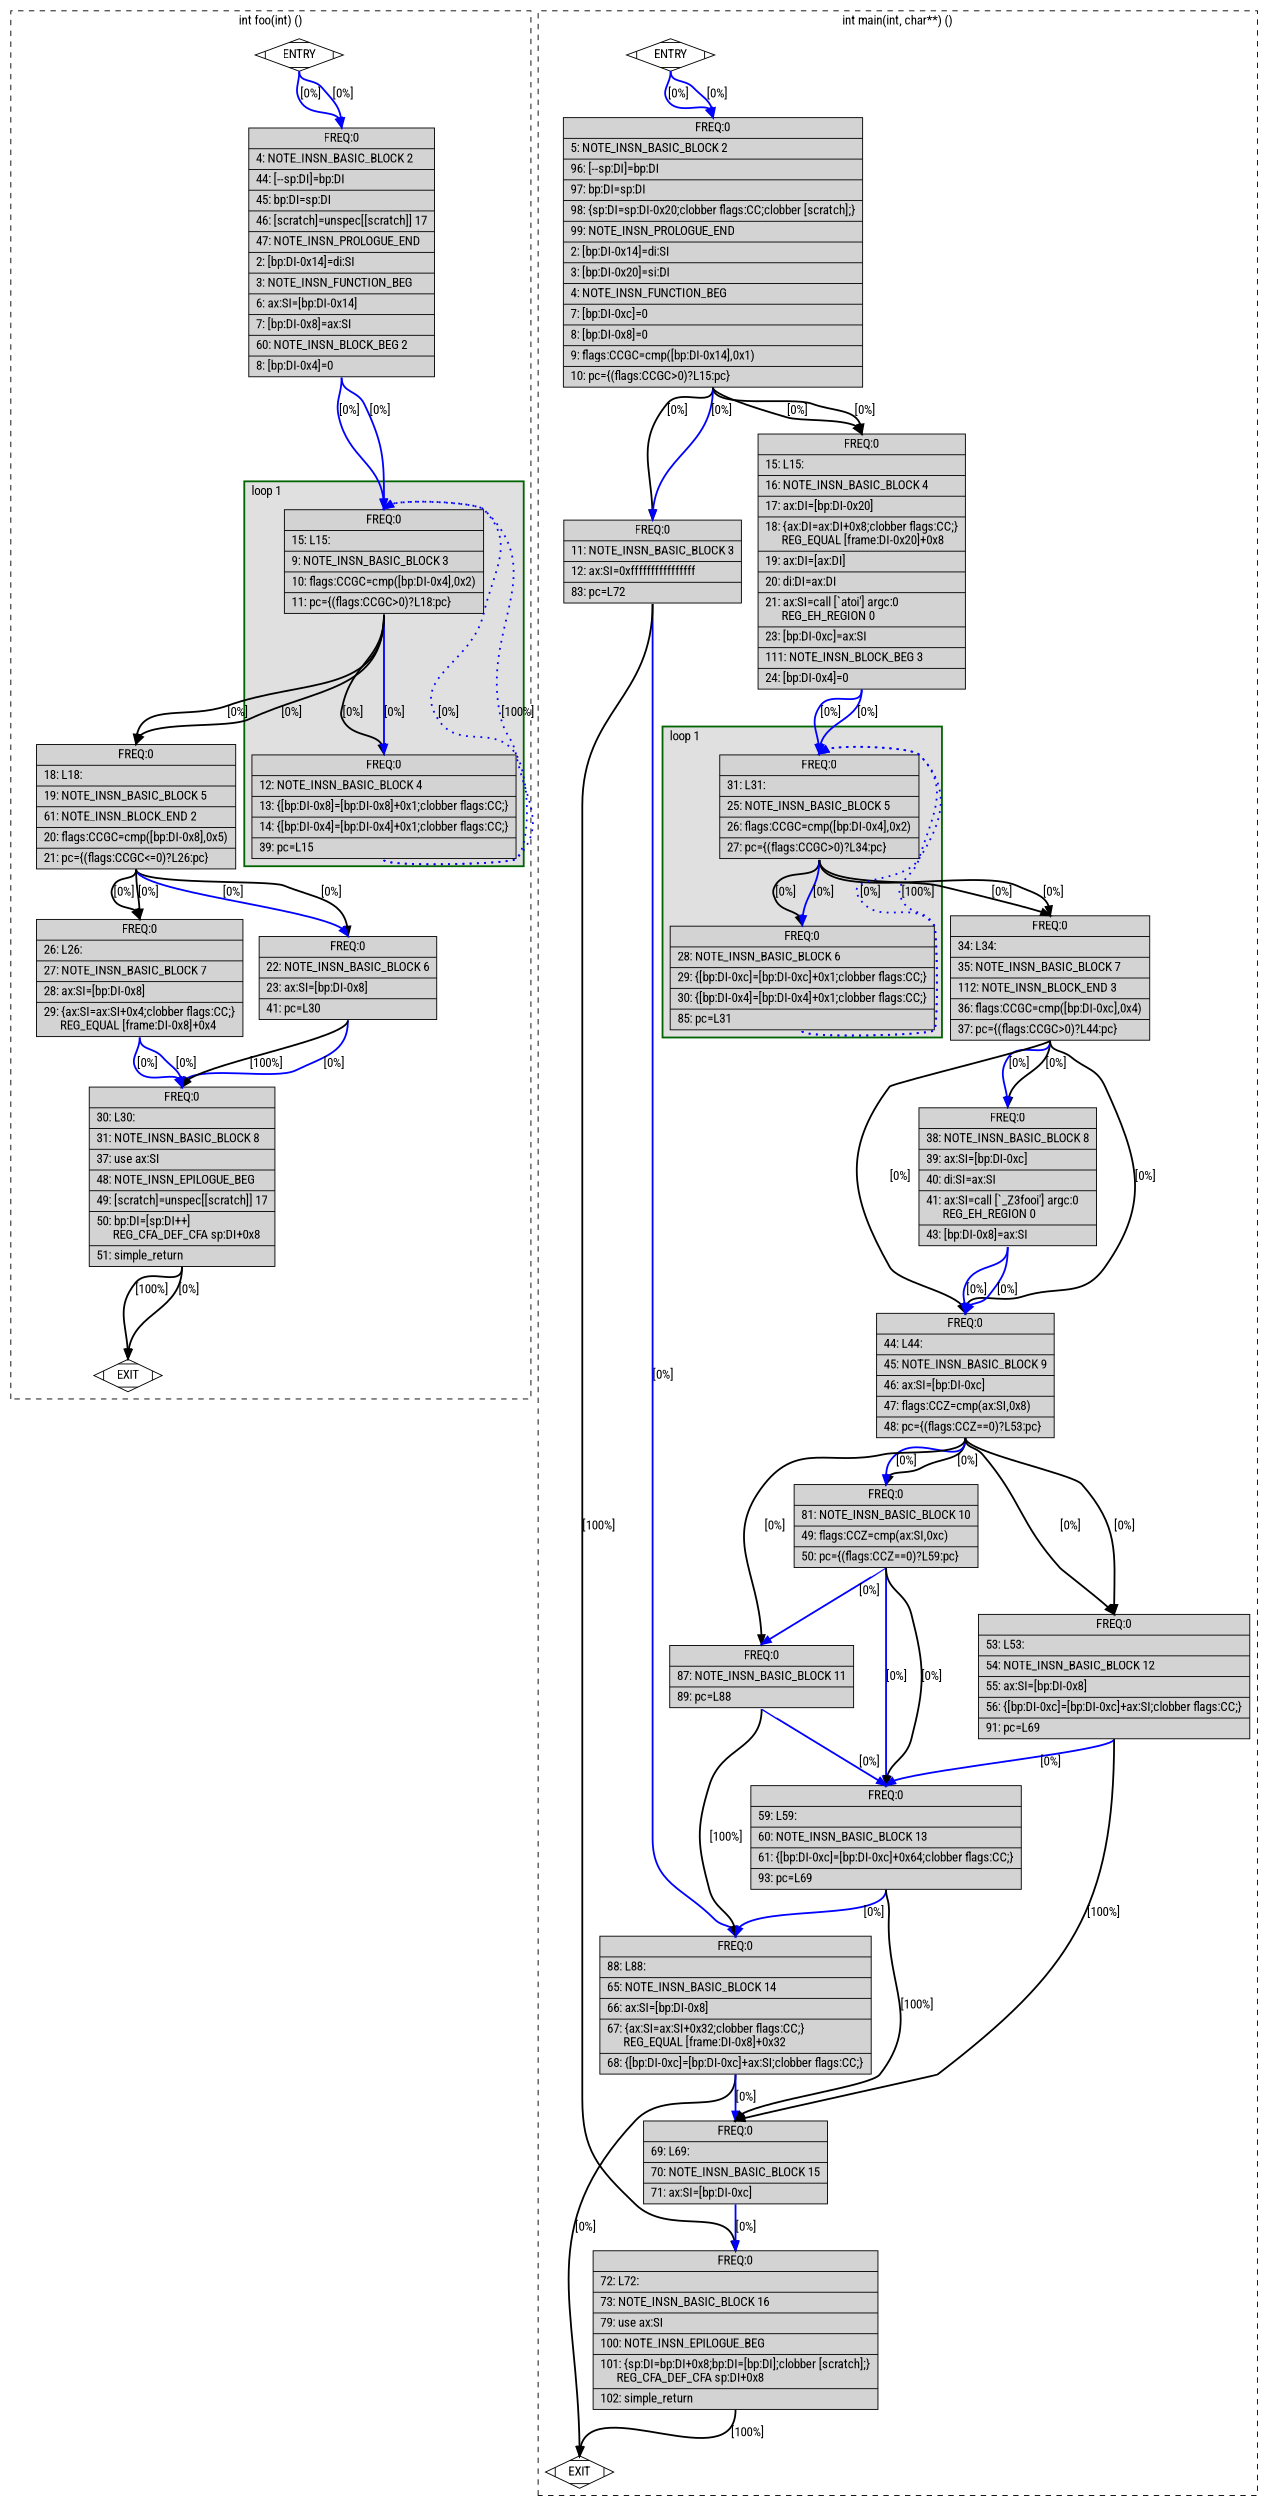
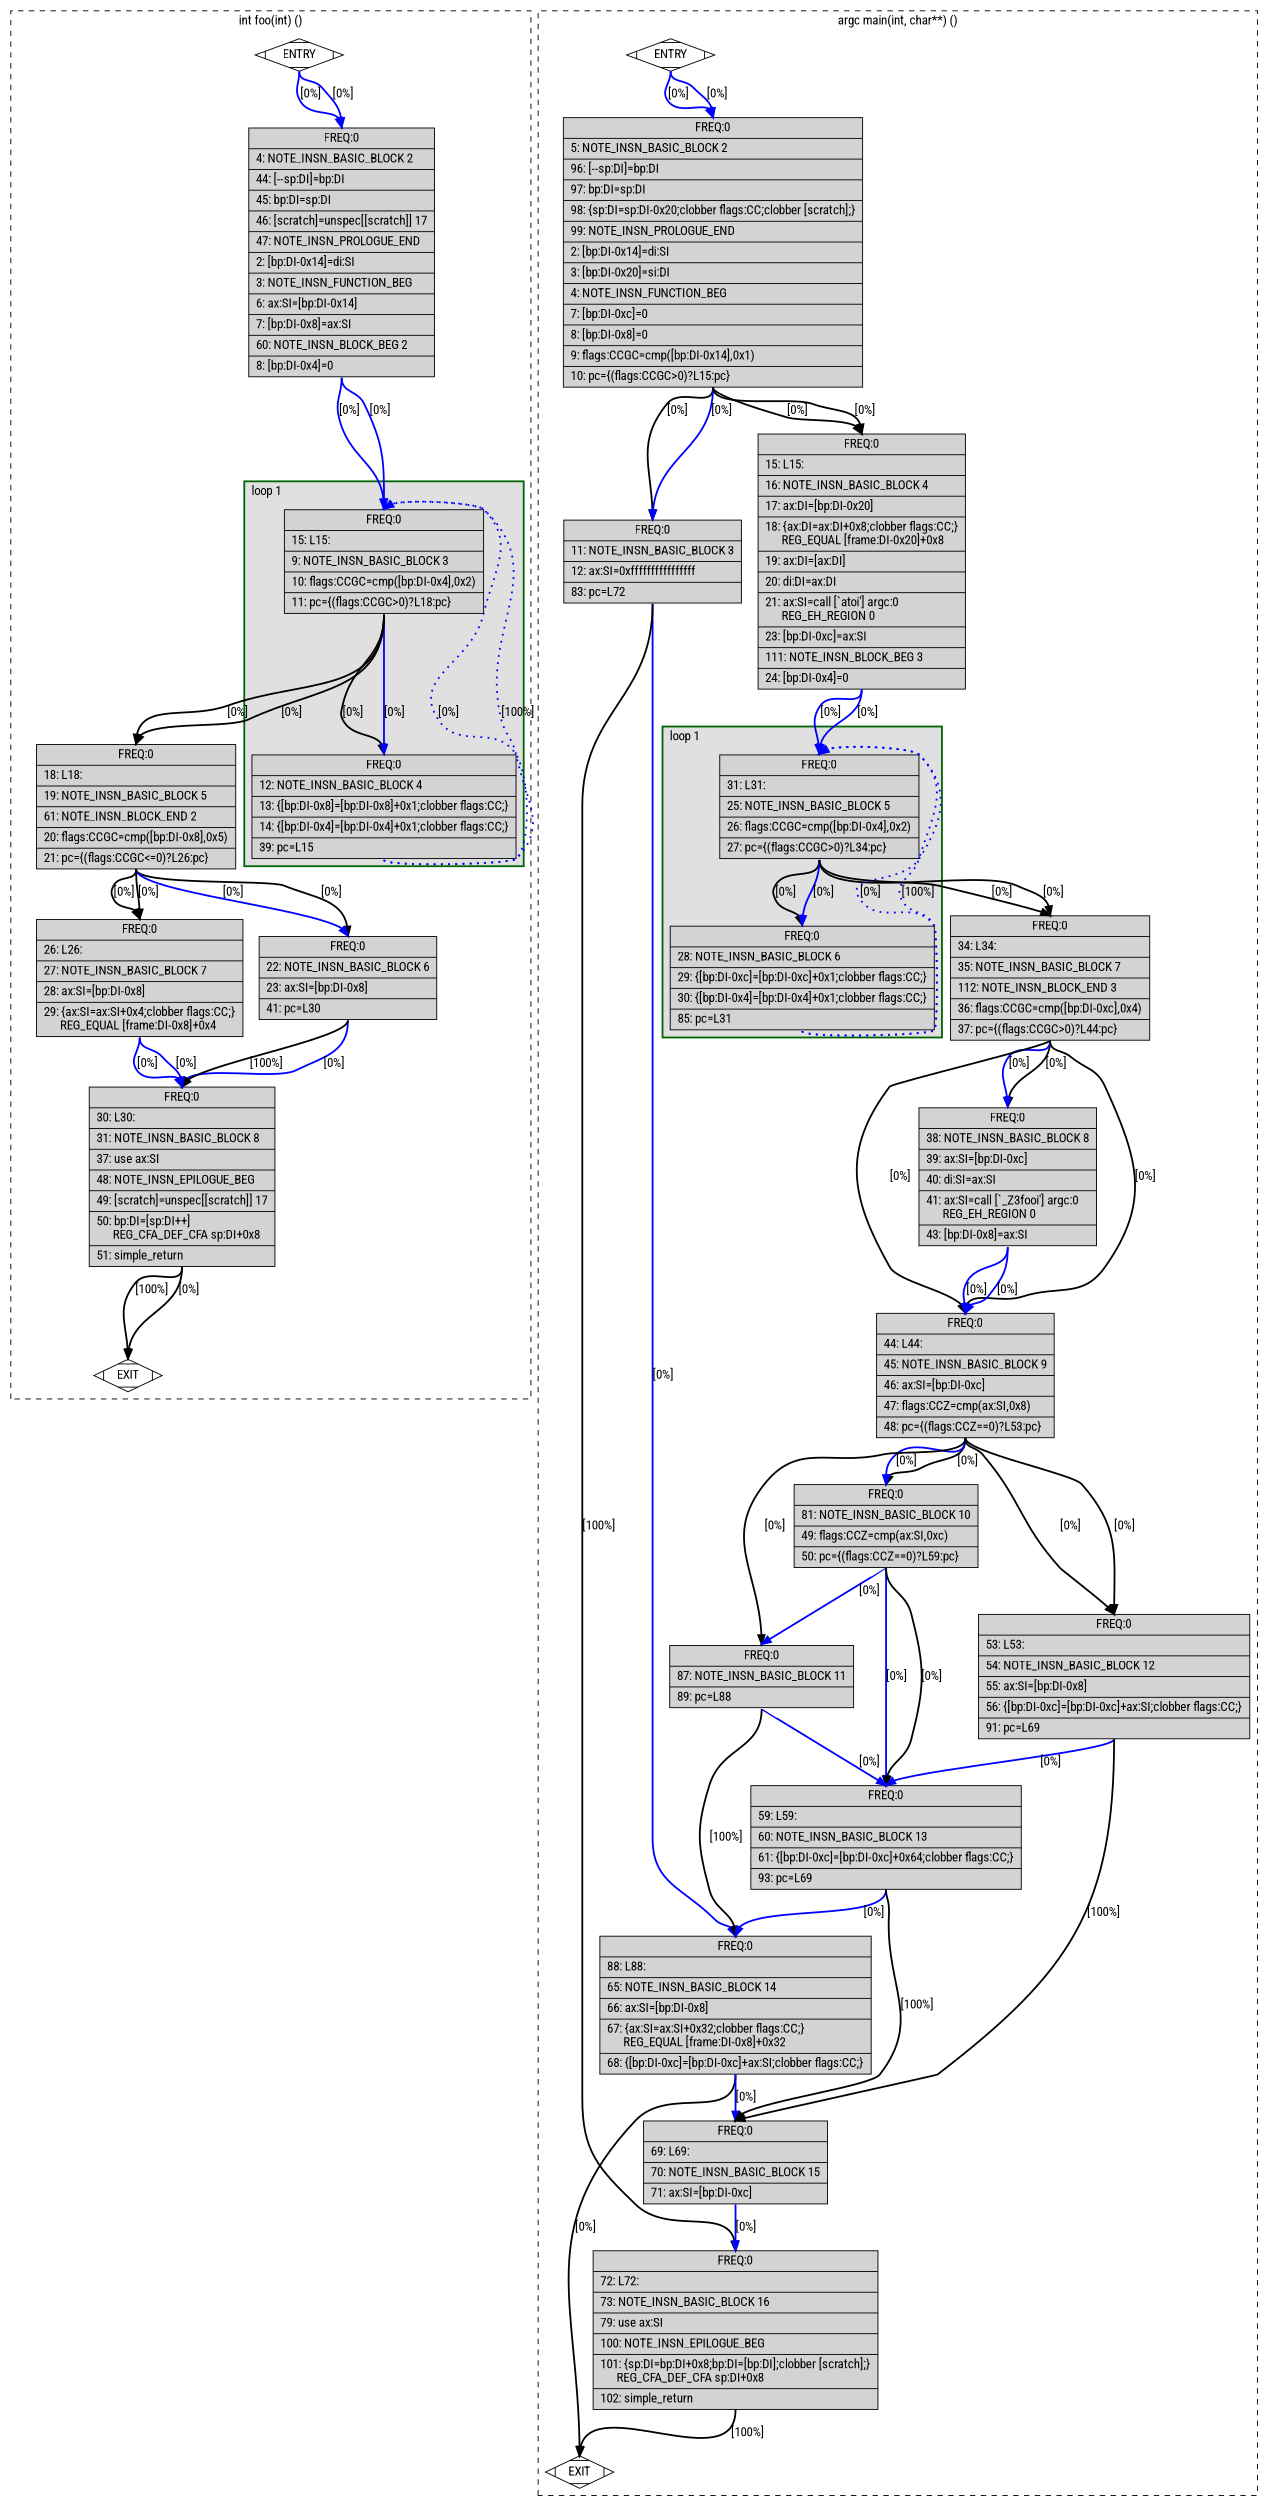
(898, 21) -> (898, 21)
